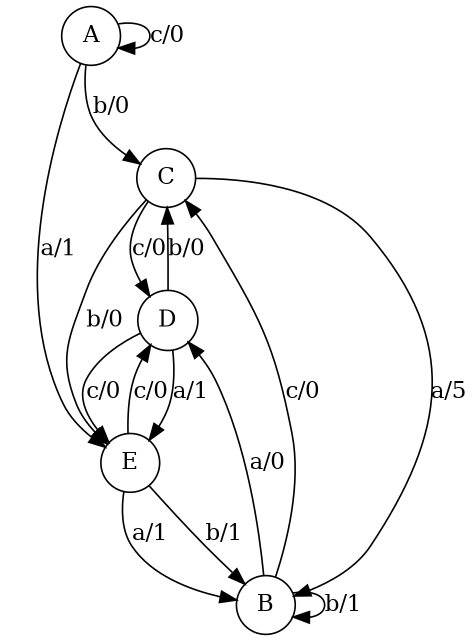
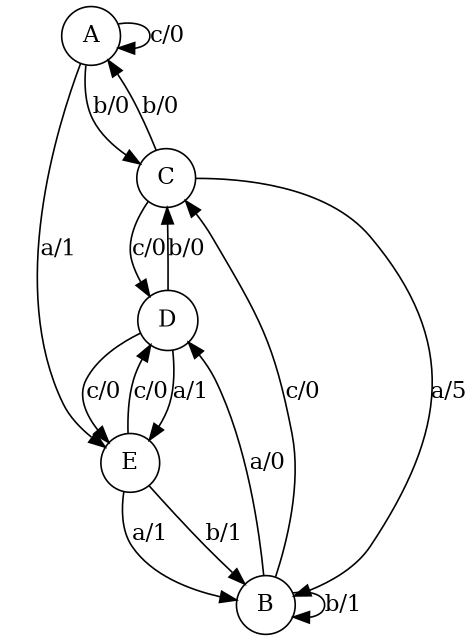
(79, 310) -> (139, 111)
